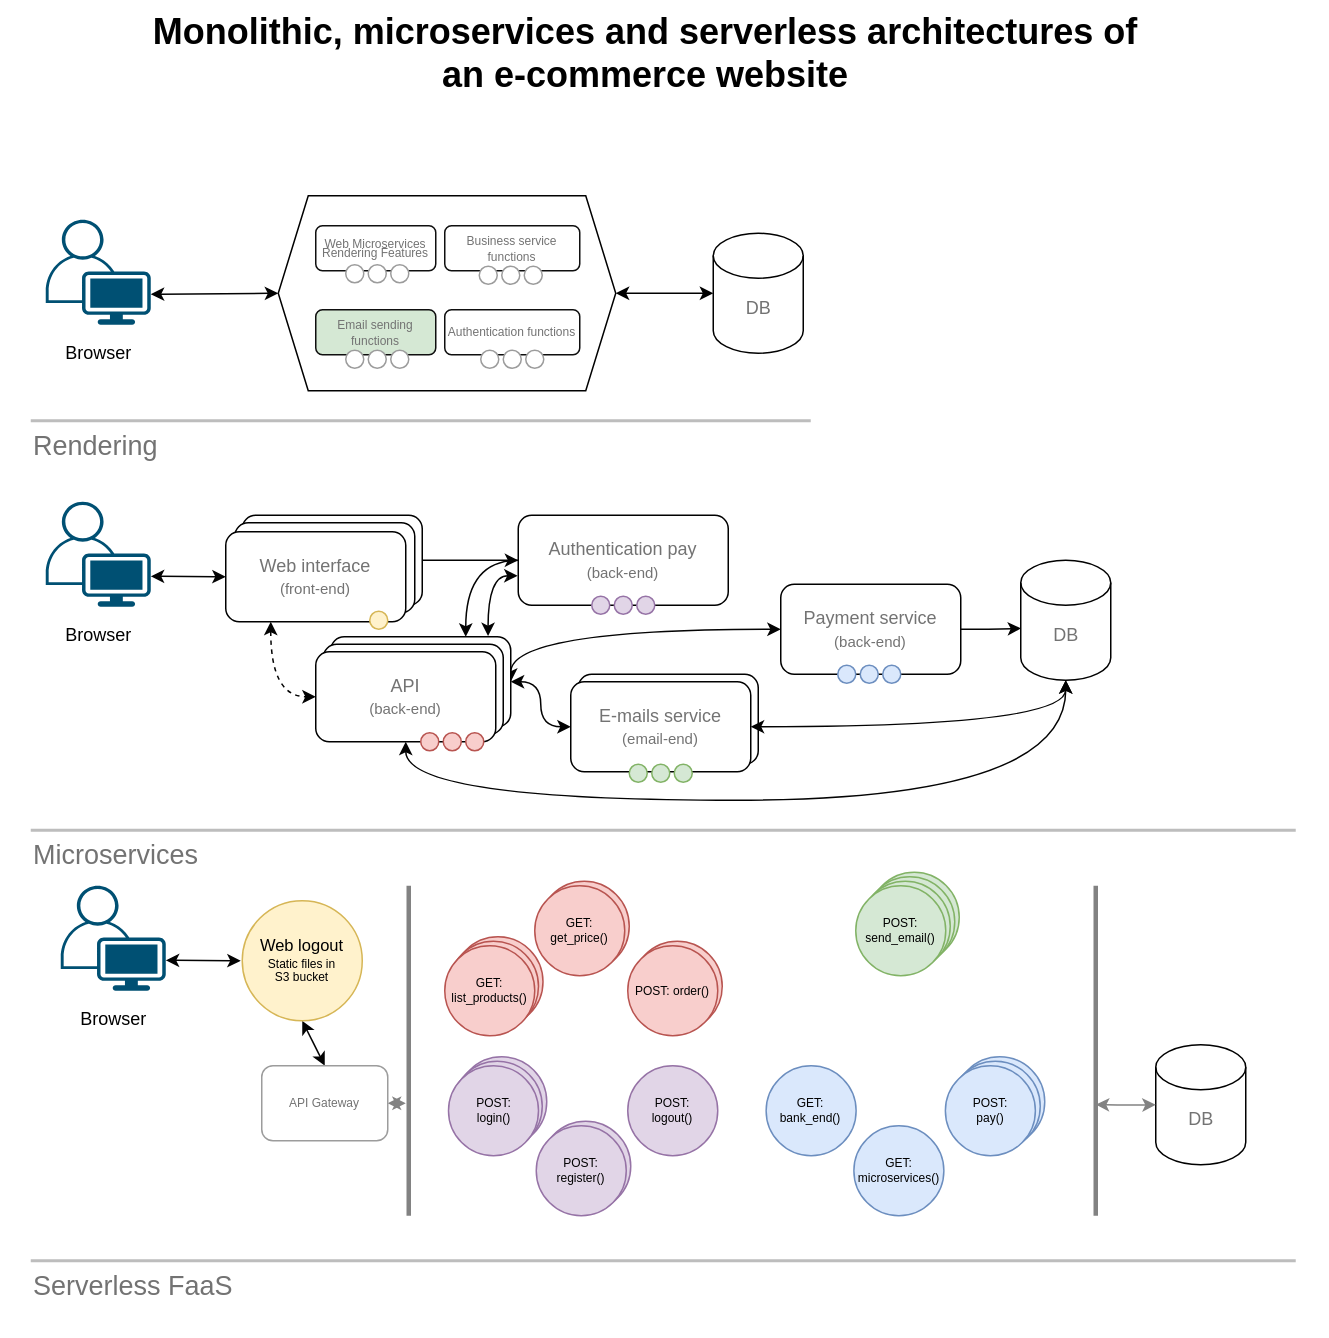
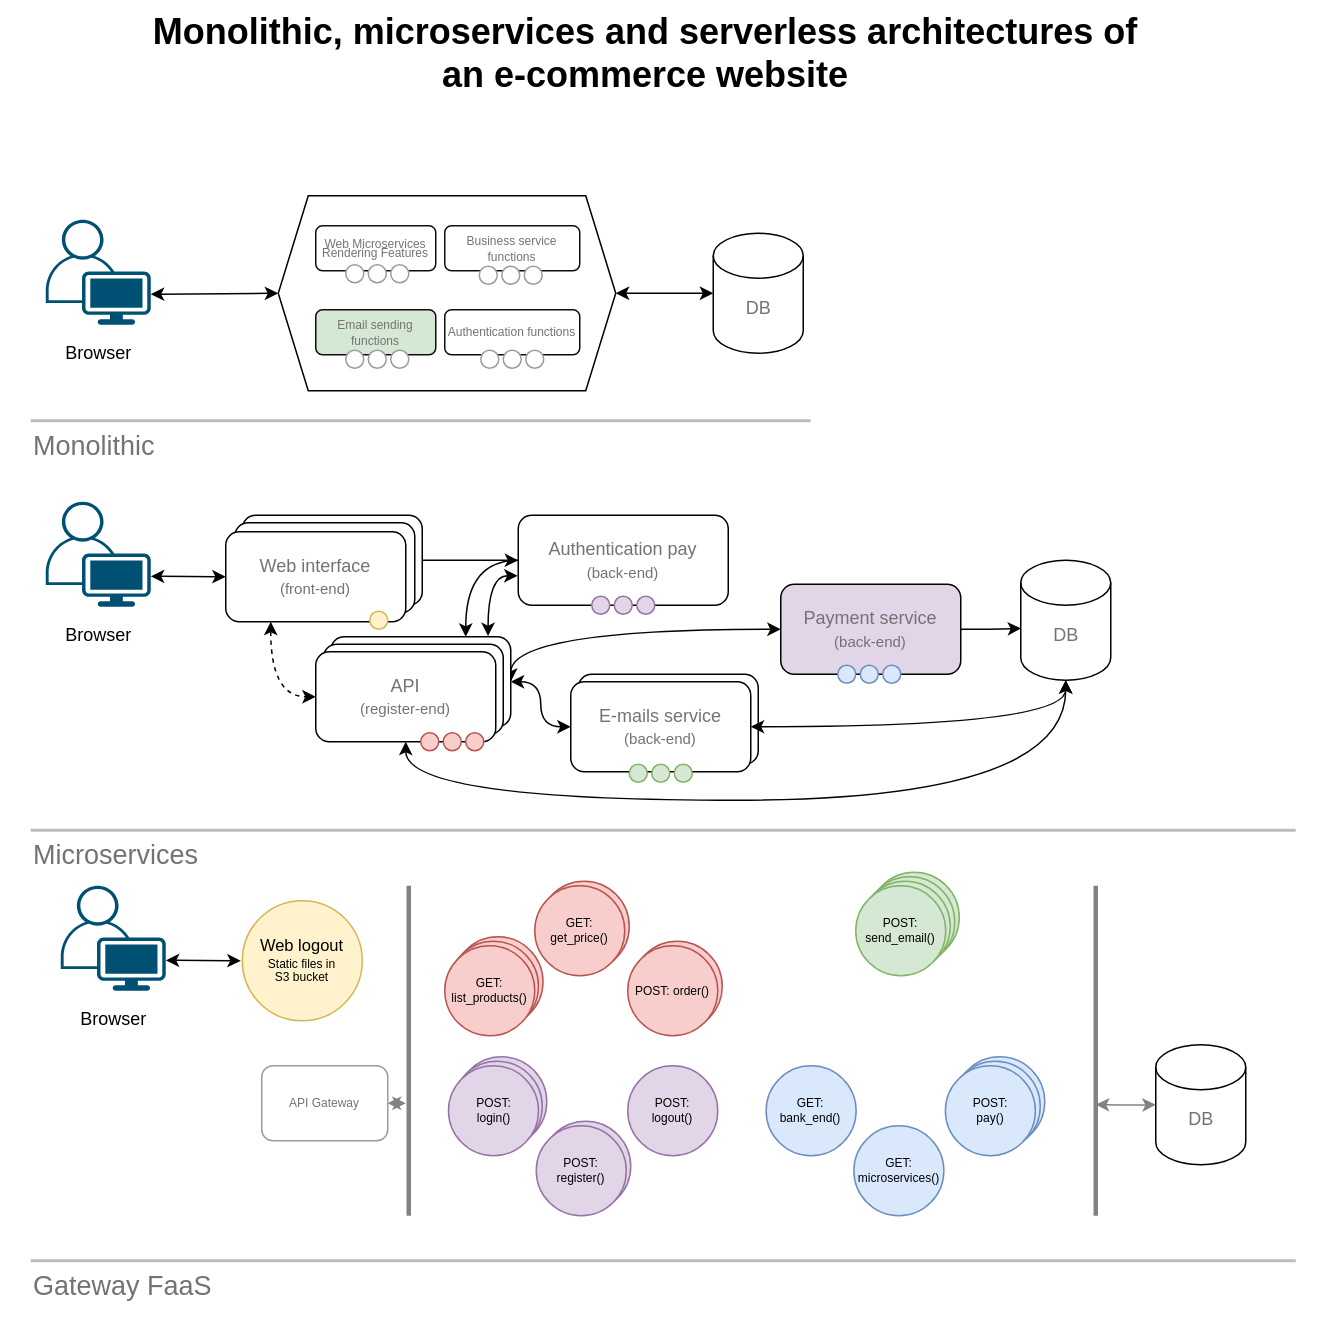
(120, 443) -> (121, 443)
(871, 629) -> (871, 629)
(406, 697) -> (406, 697)
(661, 727) -> (661, 727)
(313, 1043) -> none
(152, 1283) -> (150, 1283)
